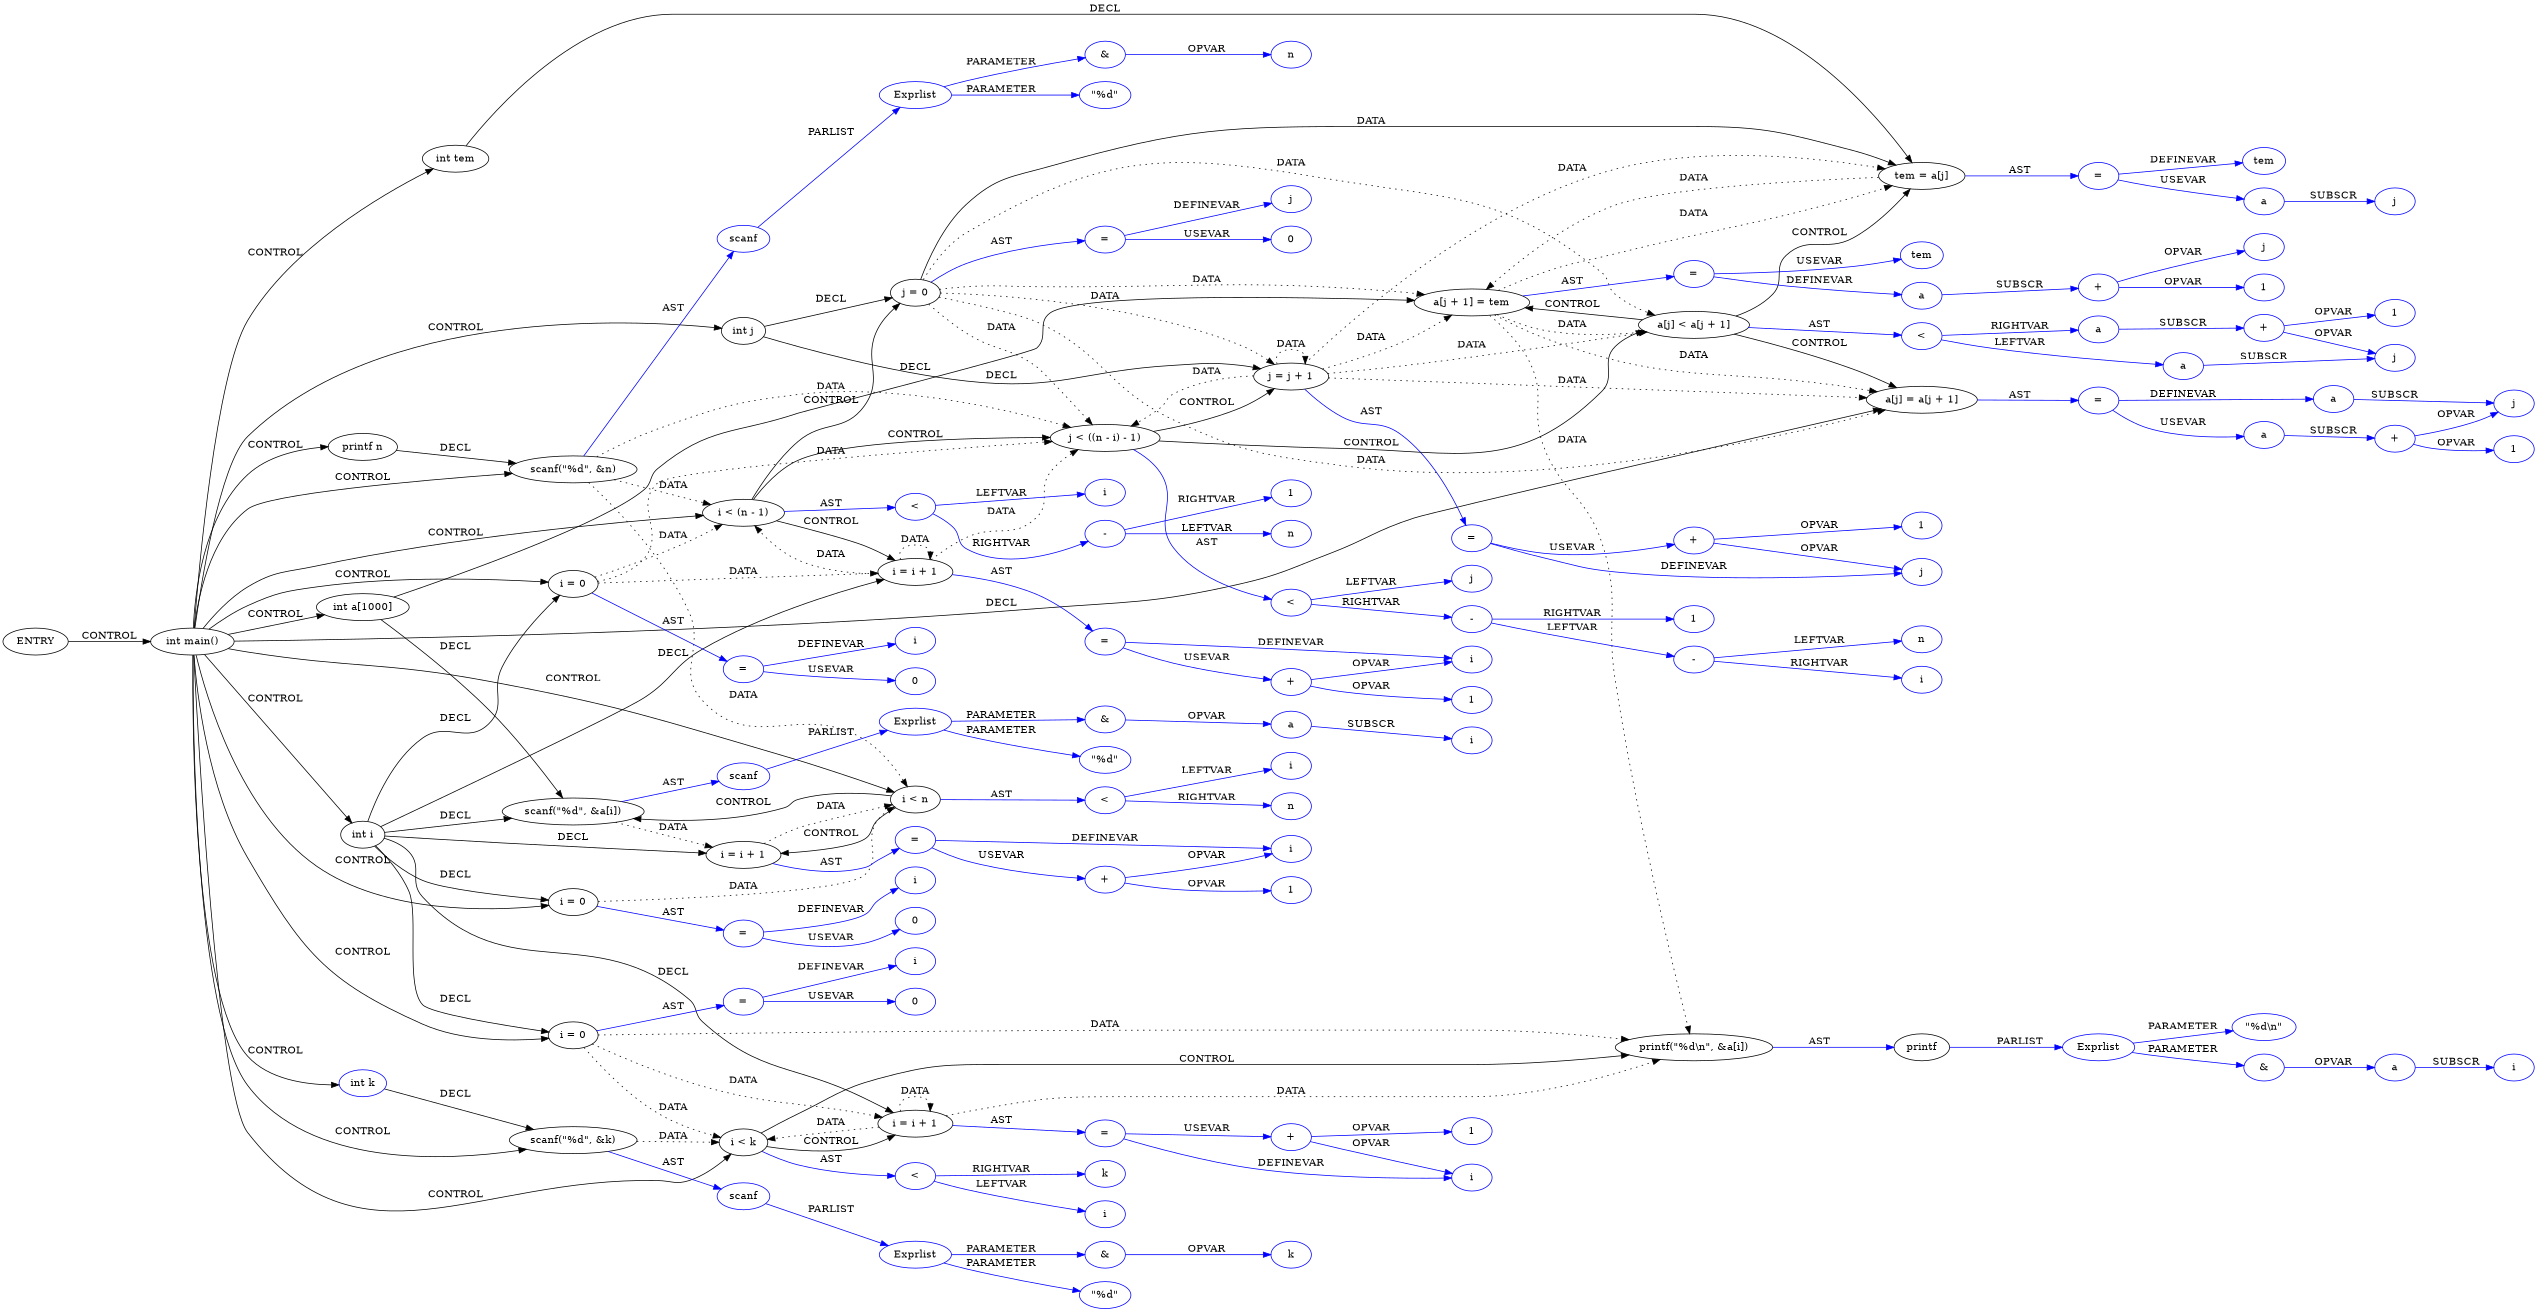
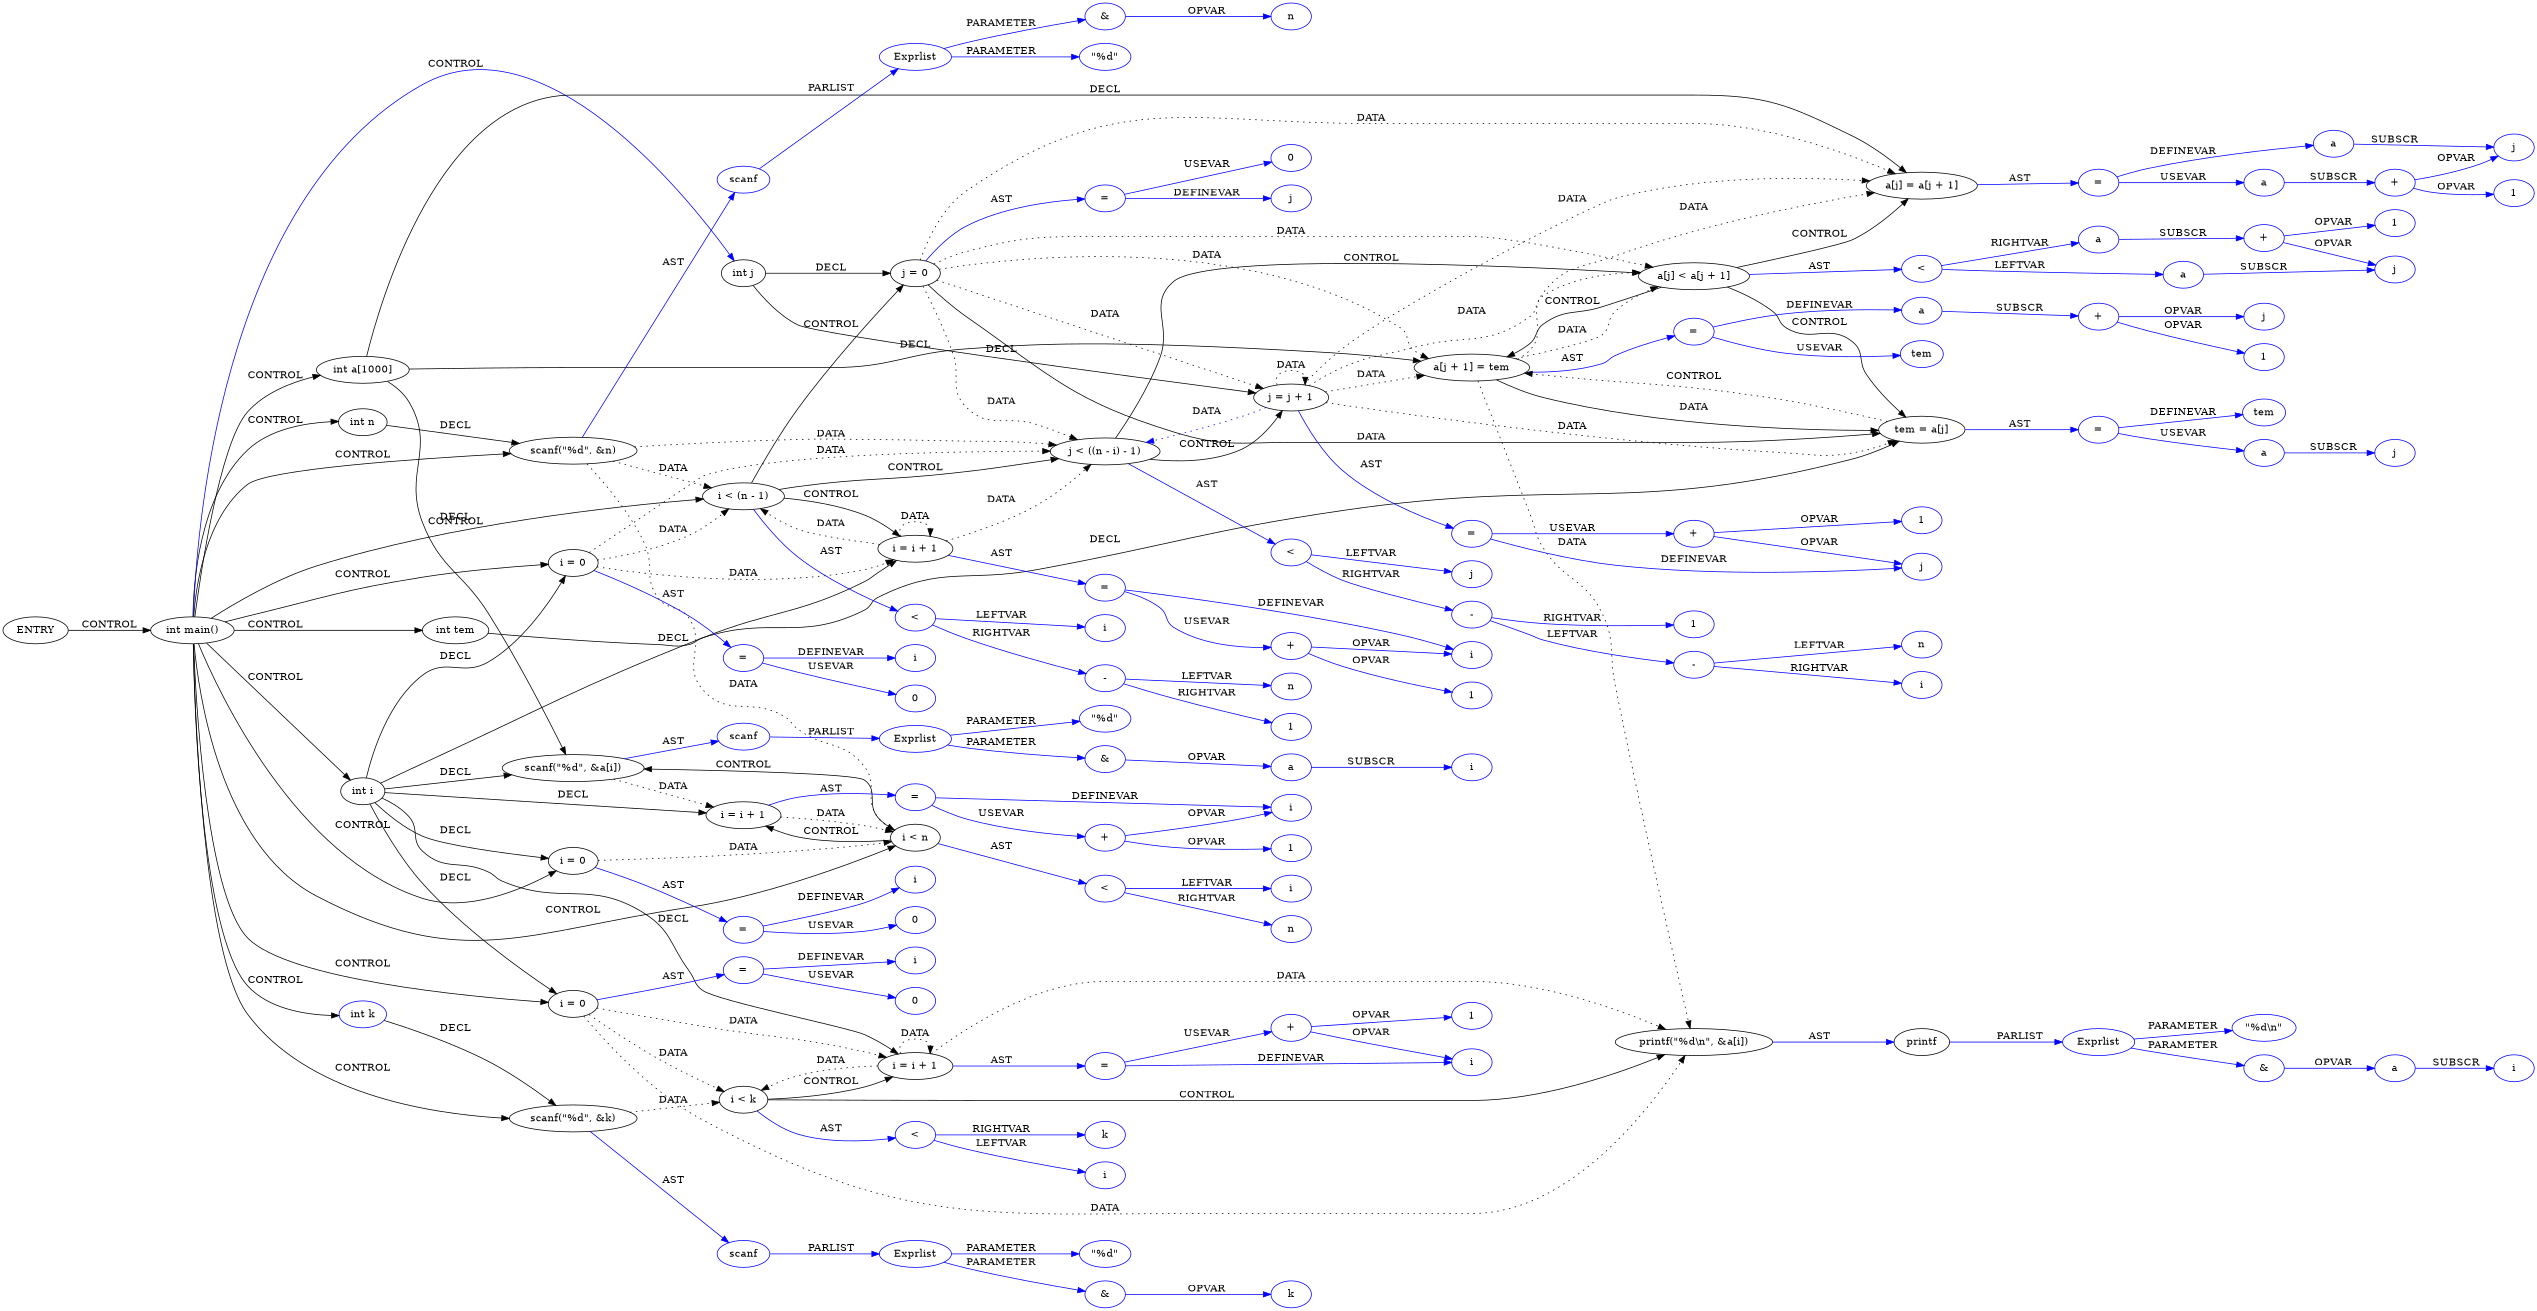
(1694, 178) -> (1694, 376)
(1691, 236) -> (1681, 421)
(372, 362) -> (339, 157)
(1190, 387) -> (1210, 426)
(363, 447) -> (363, 422)
(1025, 609) -> (1067, 95)
(258, 1143) -> none
